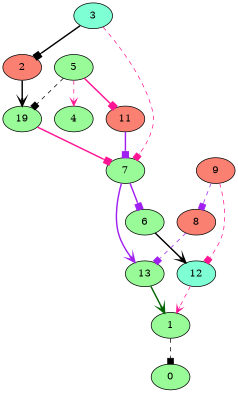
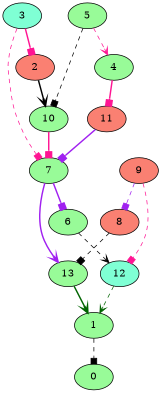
(61, 39) -> (28, 38)
(97, 91) -> (111, 89)
(22, 119) -> (49, 119)
(167, 245) -> (91, 245)
(174, 245) -> (97, 245)
(185, 296) -> (108, 296)
